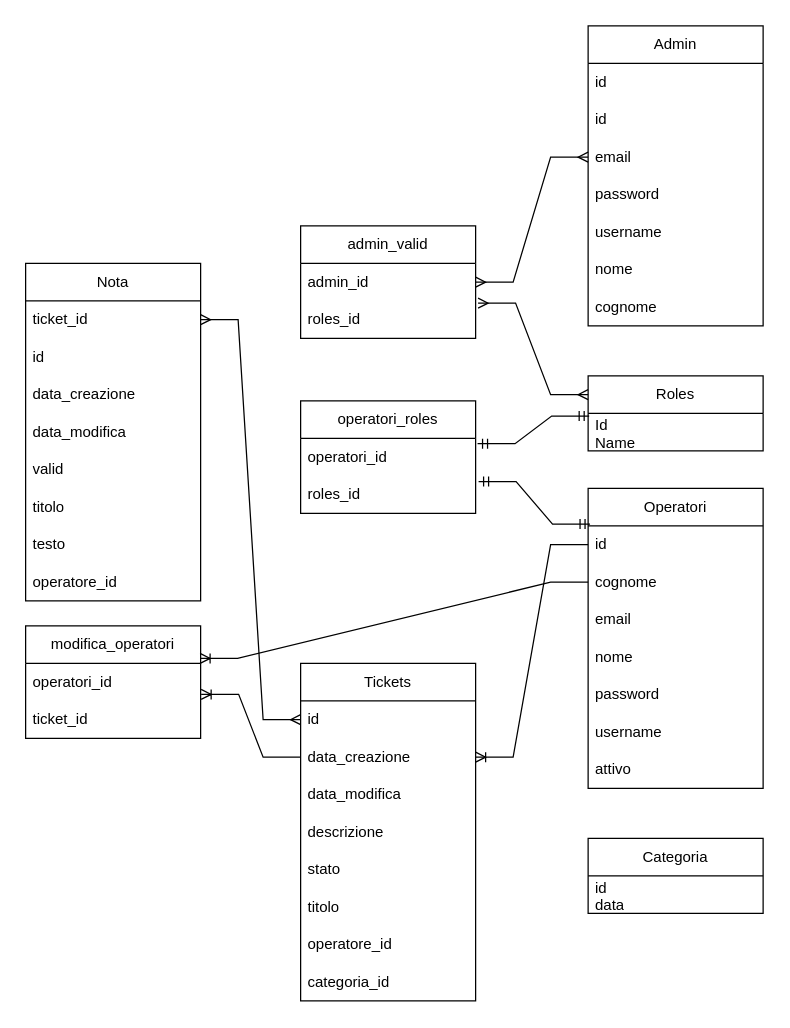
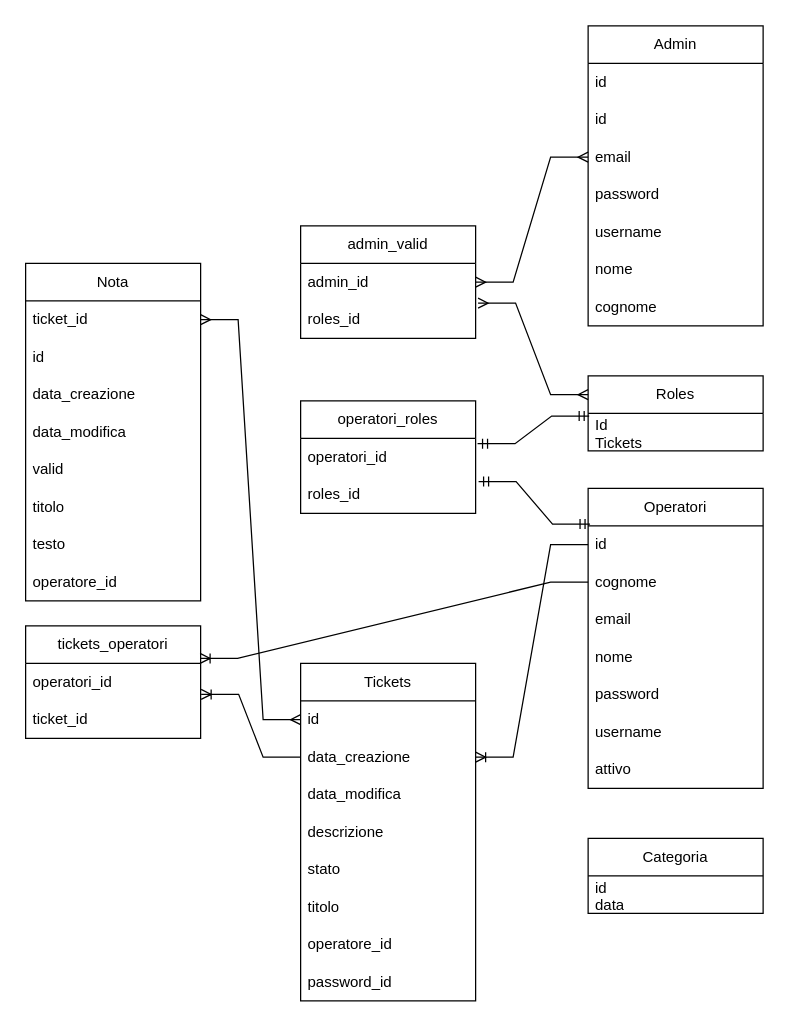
(612, 432) -> (623, 432)
(113, 644) -> (113, 644)
(355, 982) -> (352, 982)
